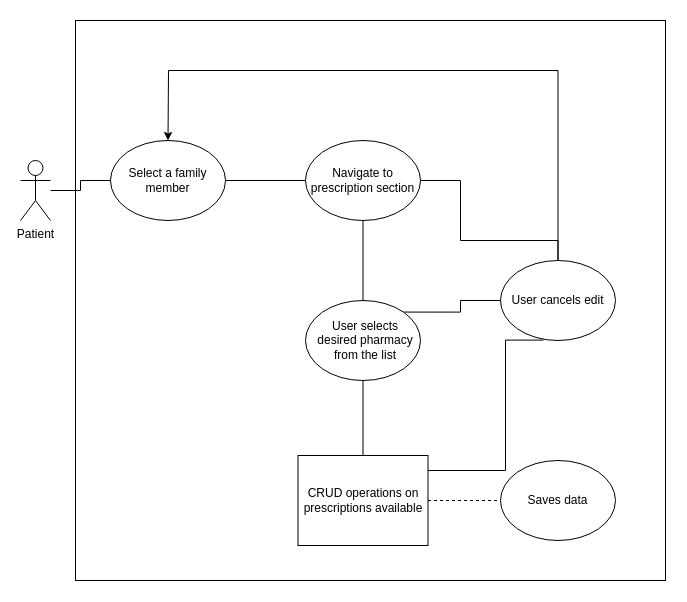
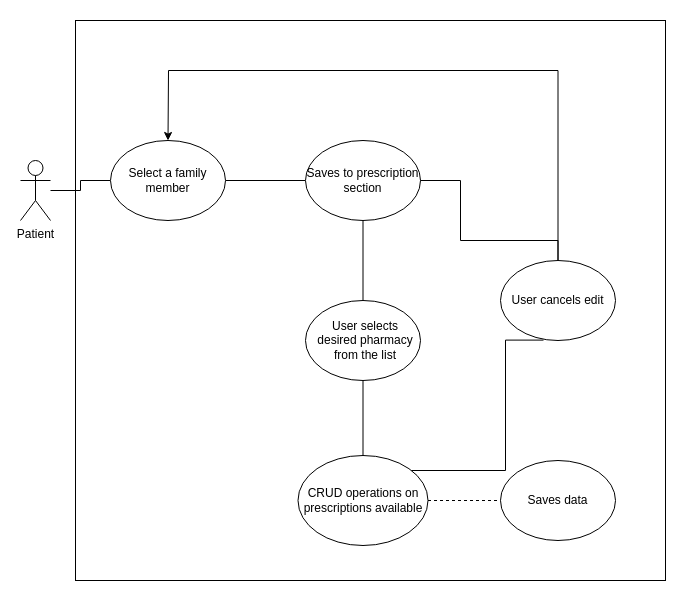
(363, 181) -> (363, 181)
(457, 312) -> none
(363, 501) -> (363, 501)
